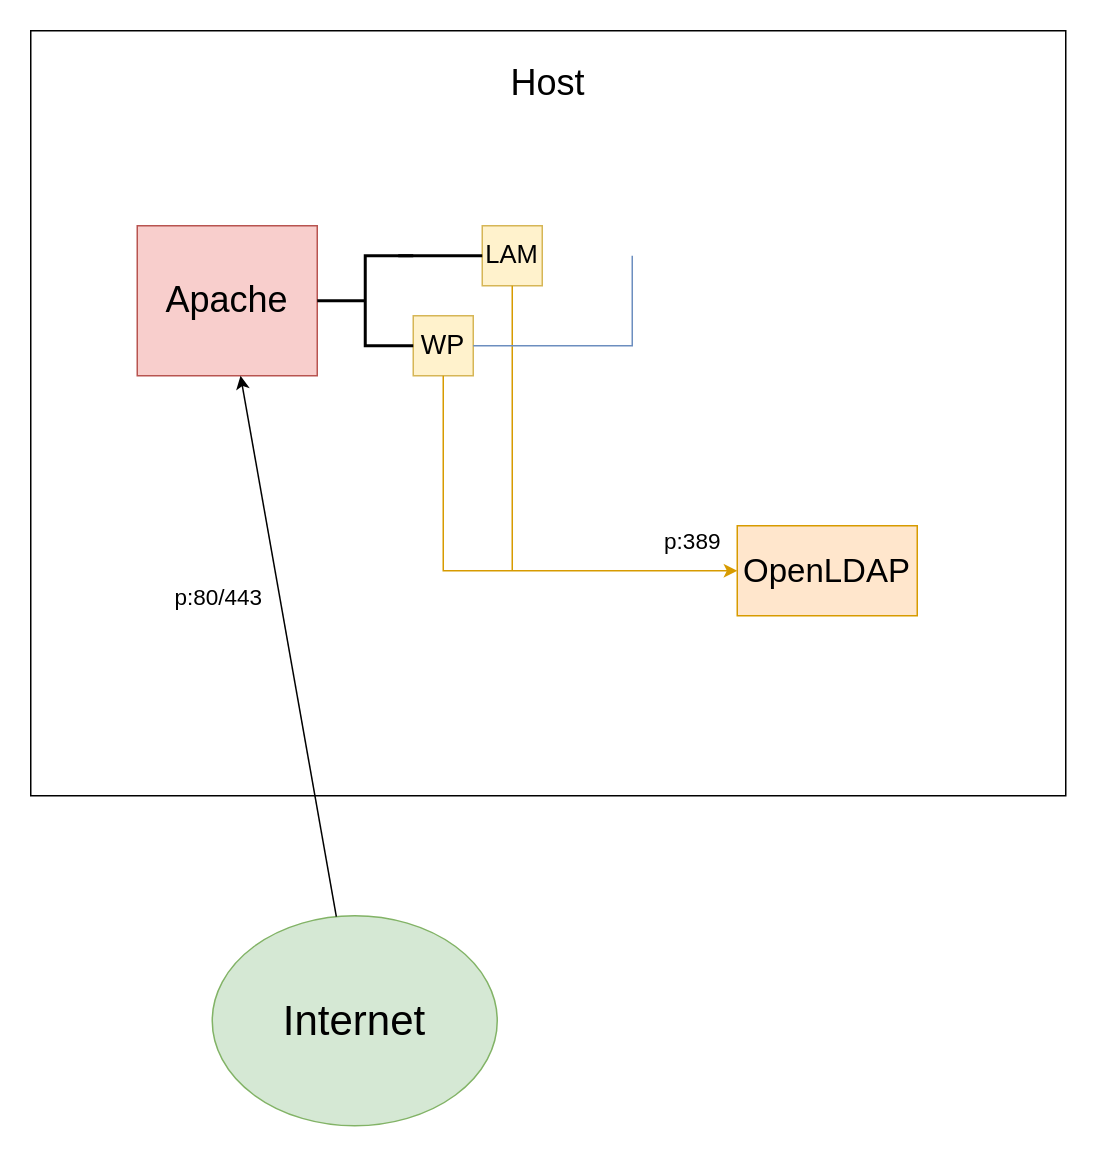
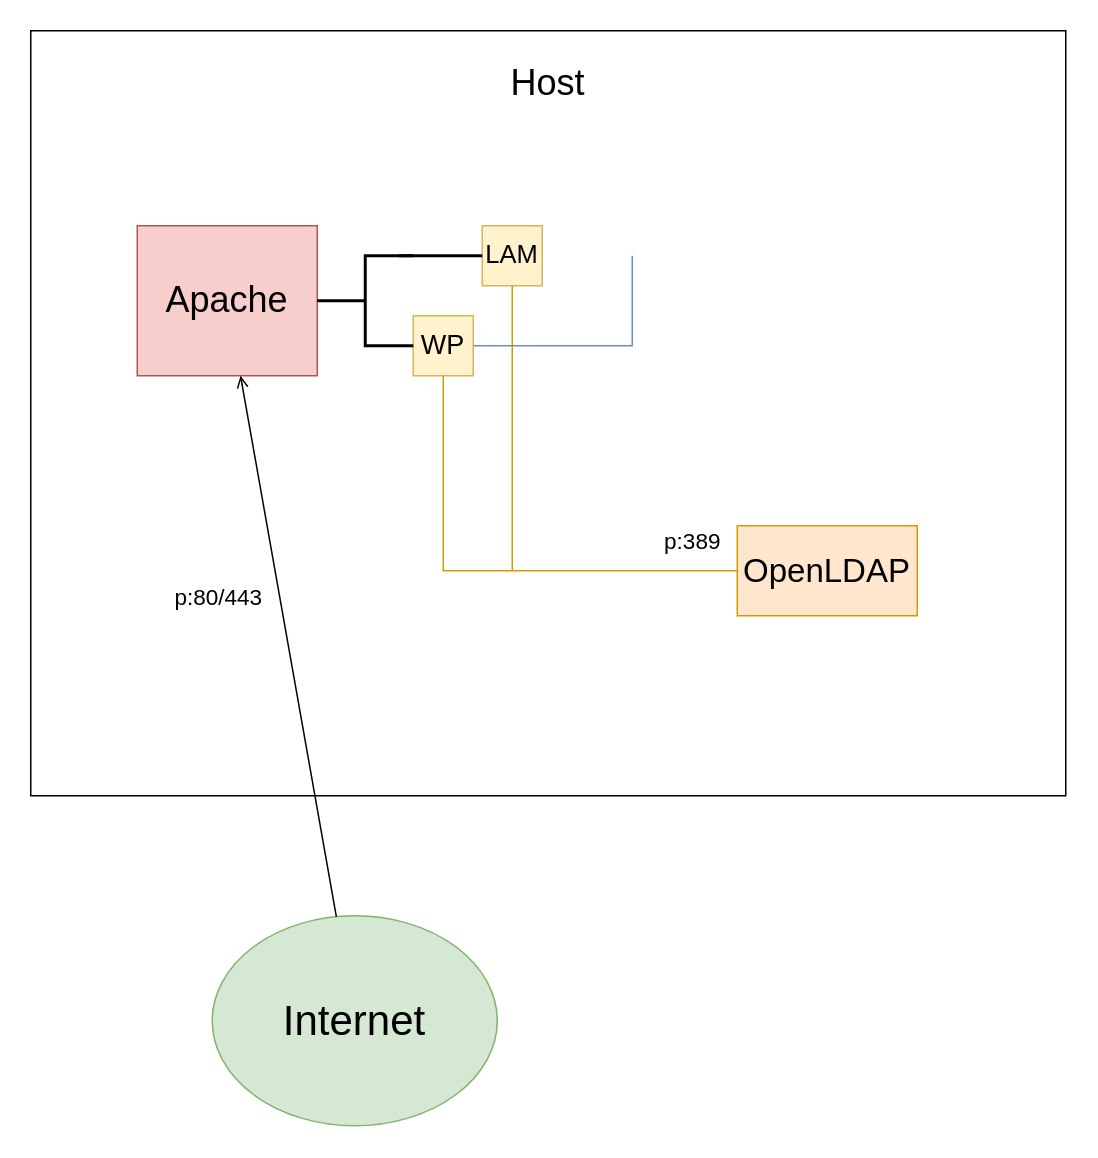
(243, 387) -> (242, 384)
(726, 571) -> (730, 571)
